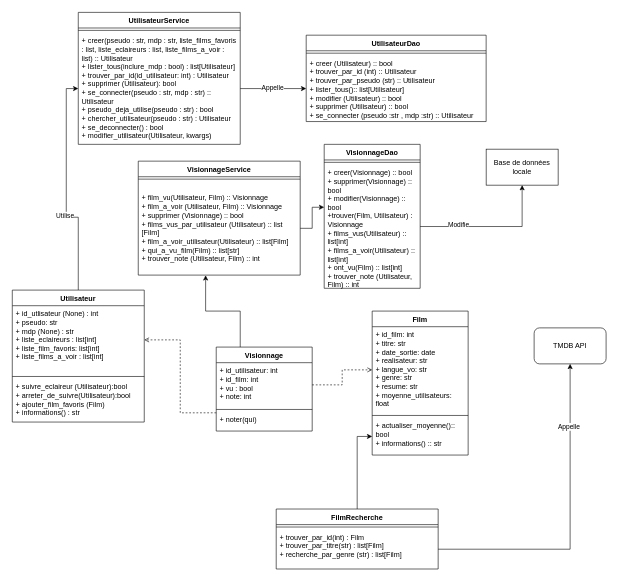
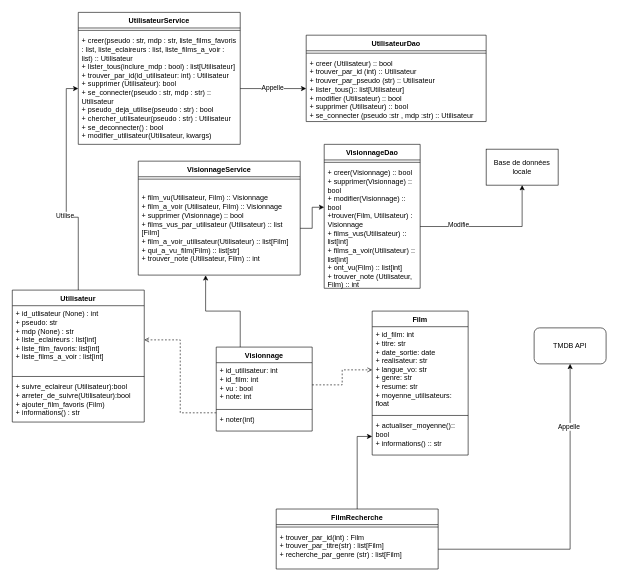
(242, 420) -> (242, 420)
